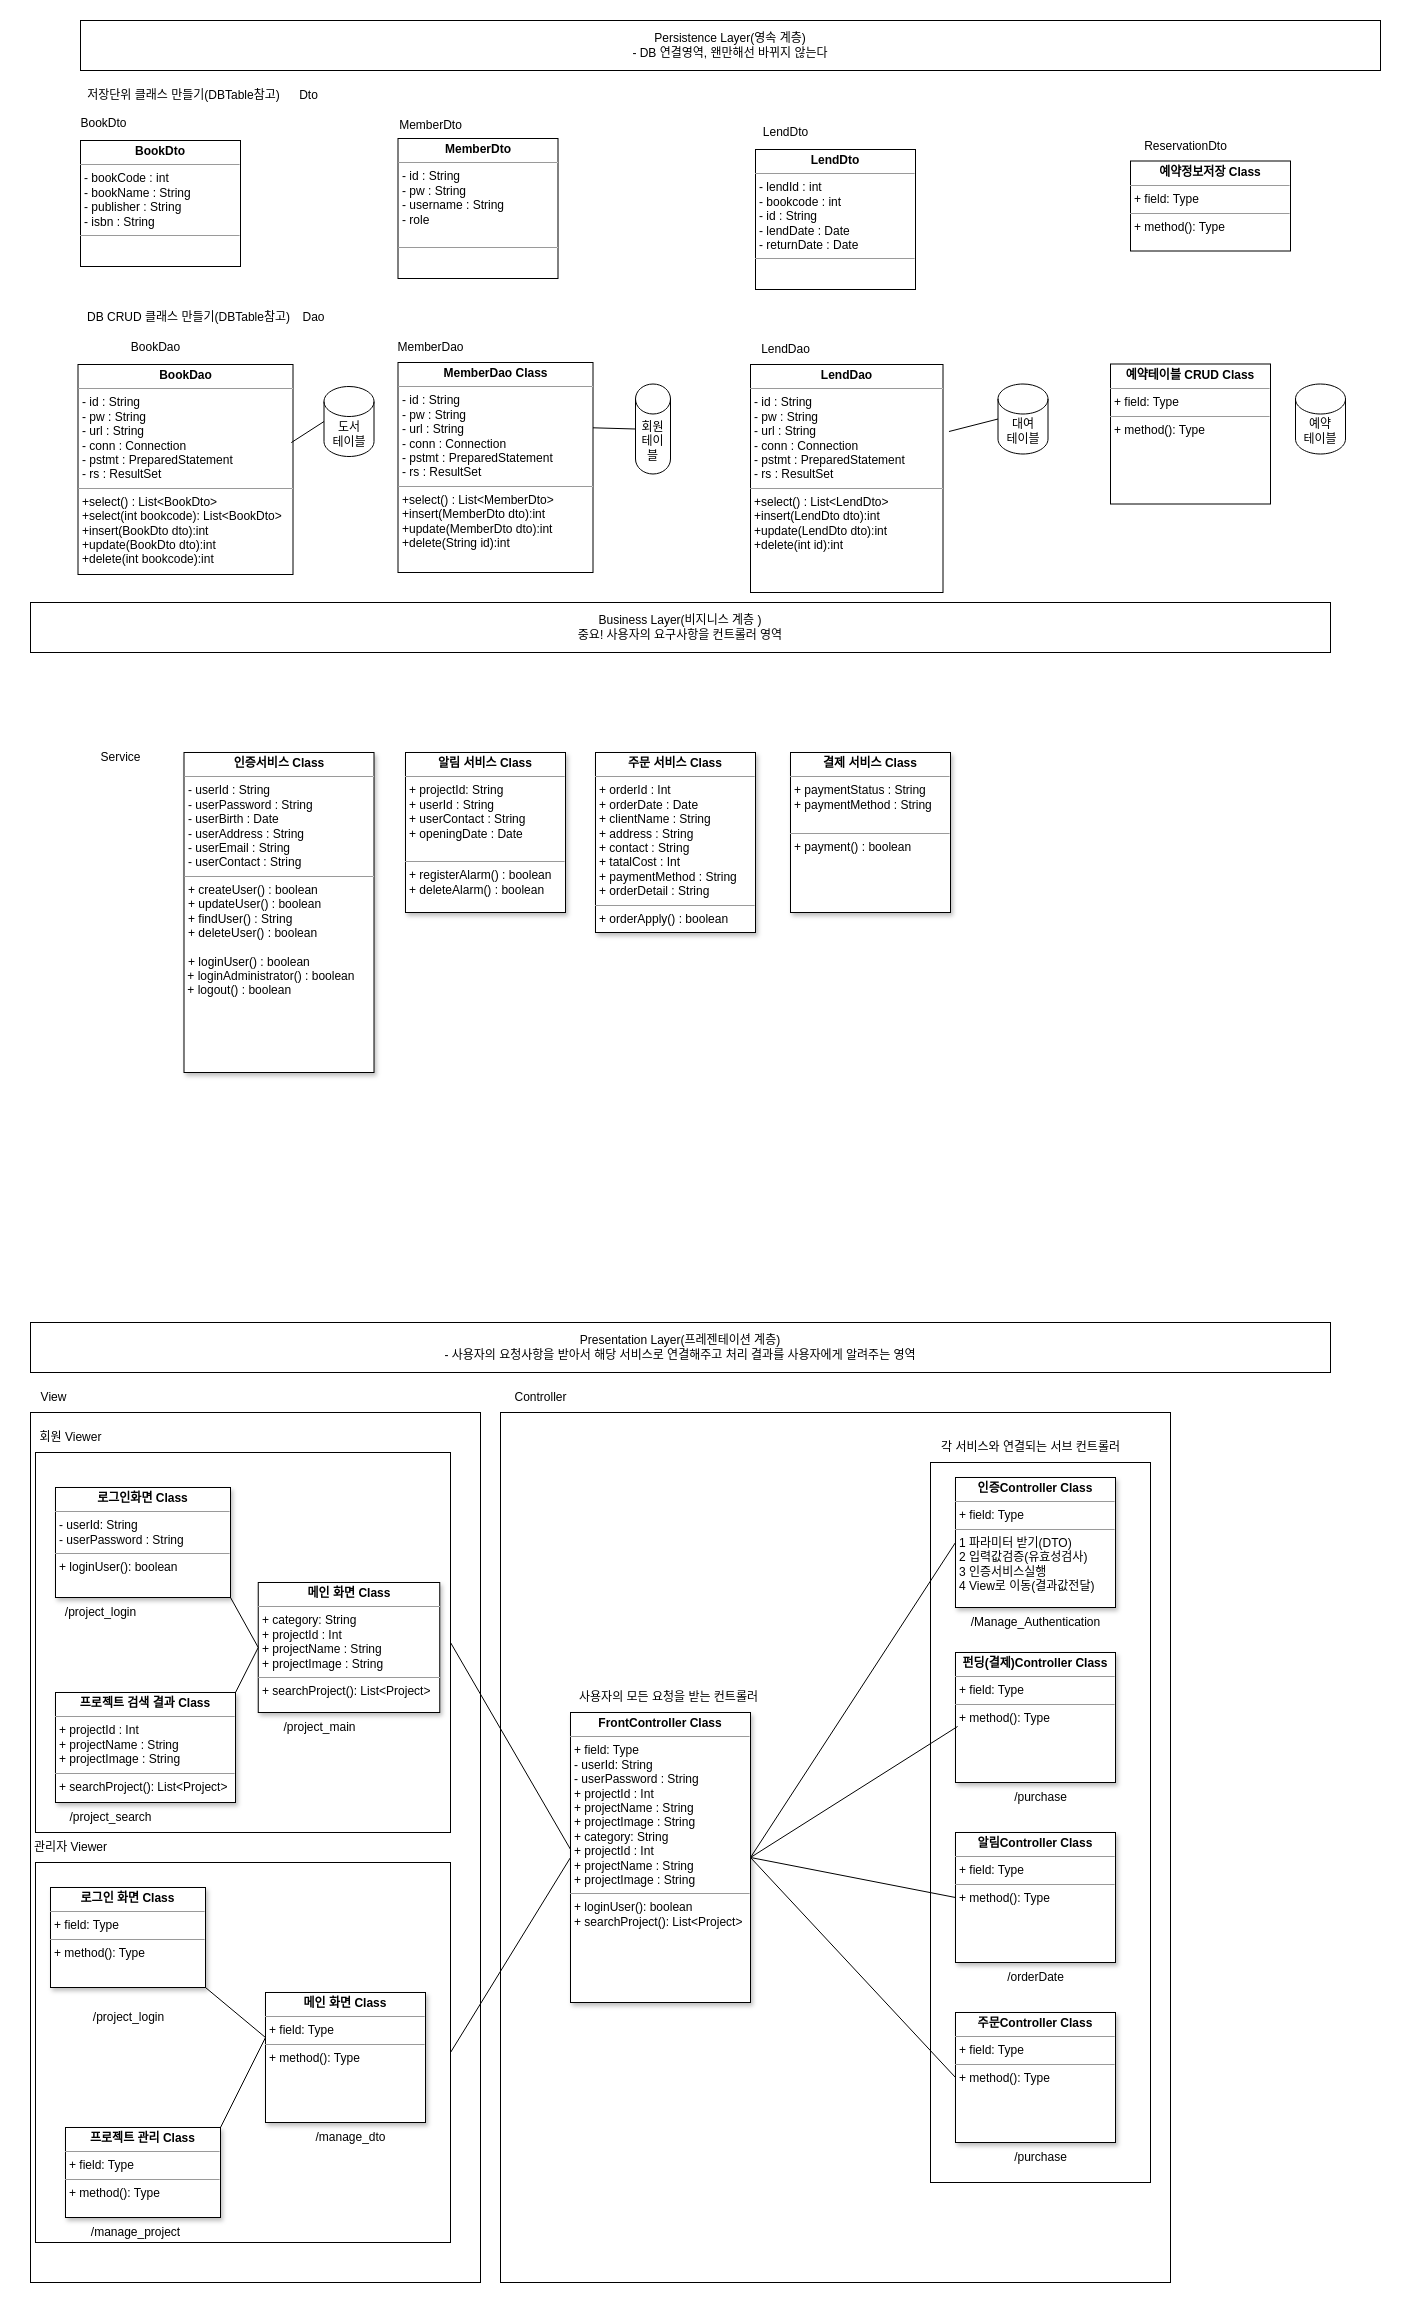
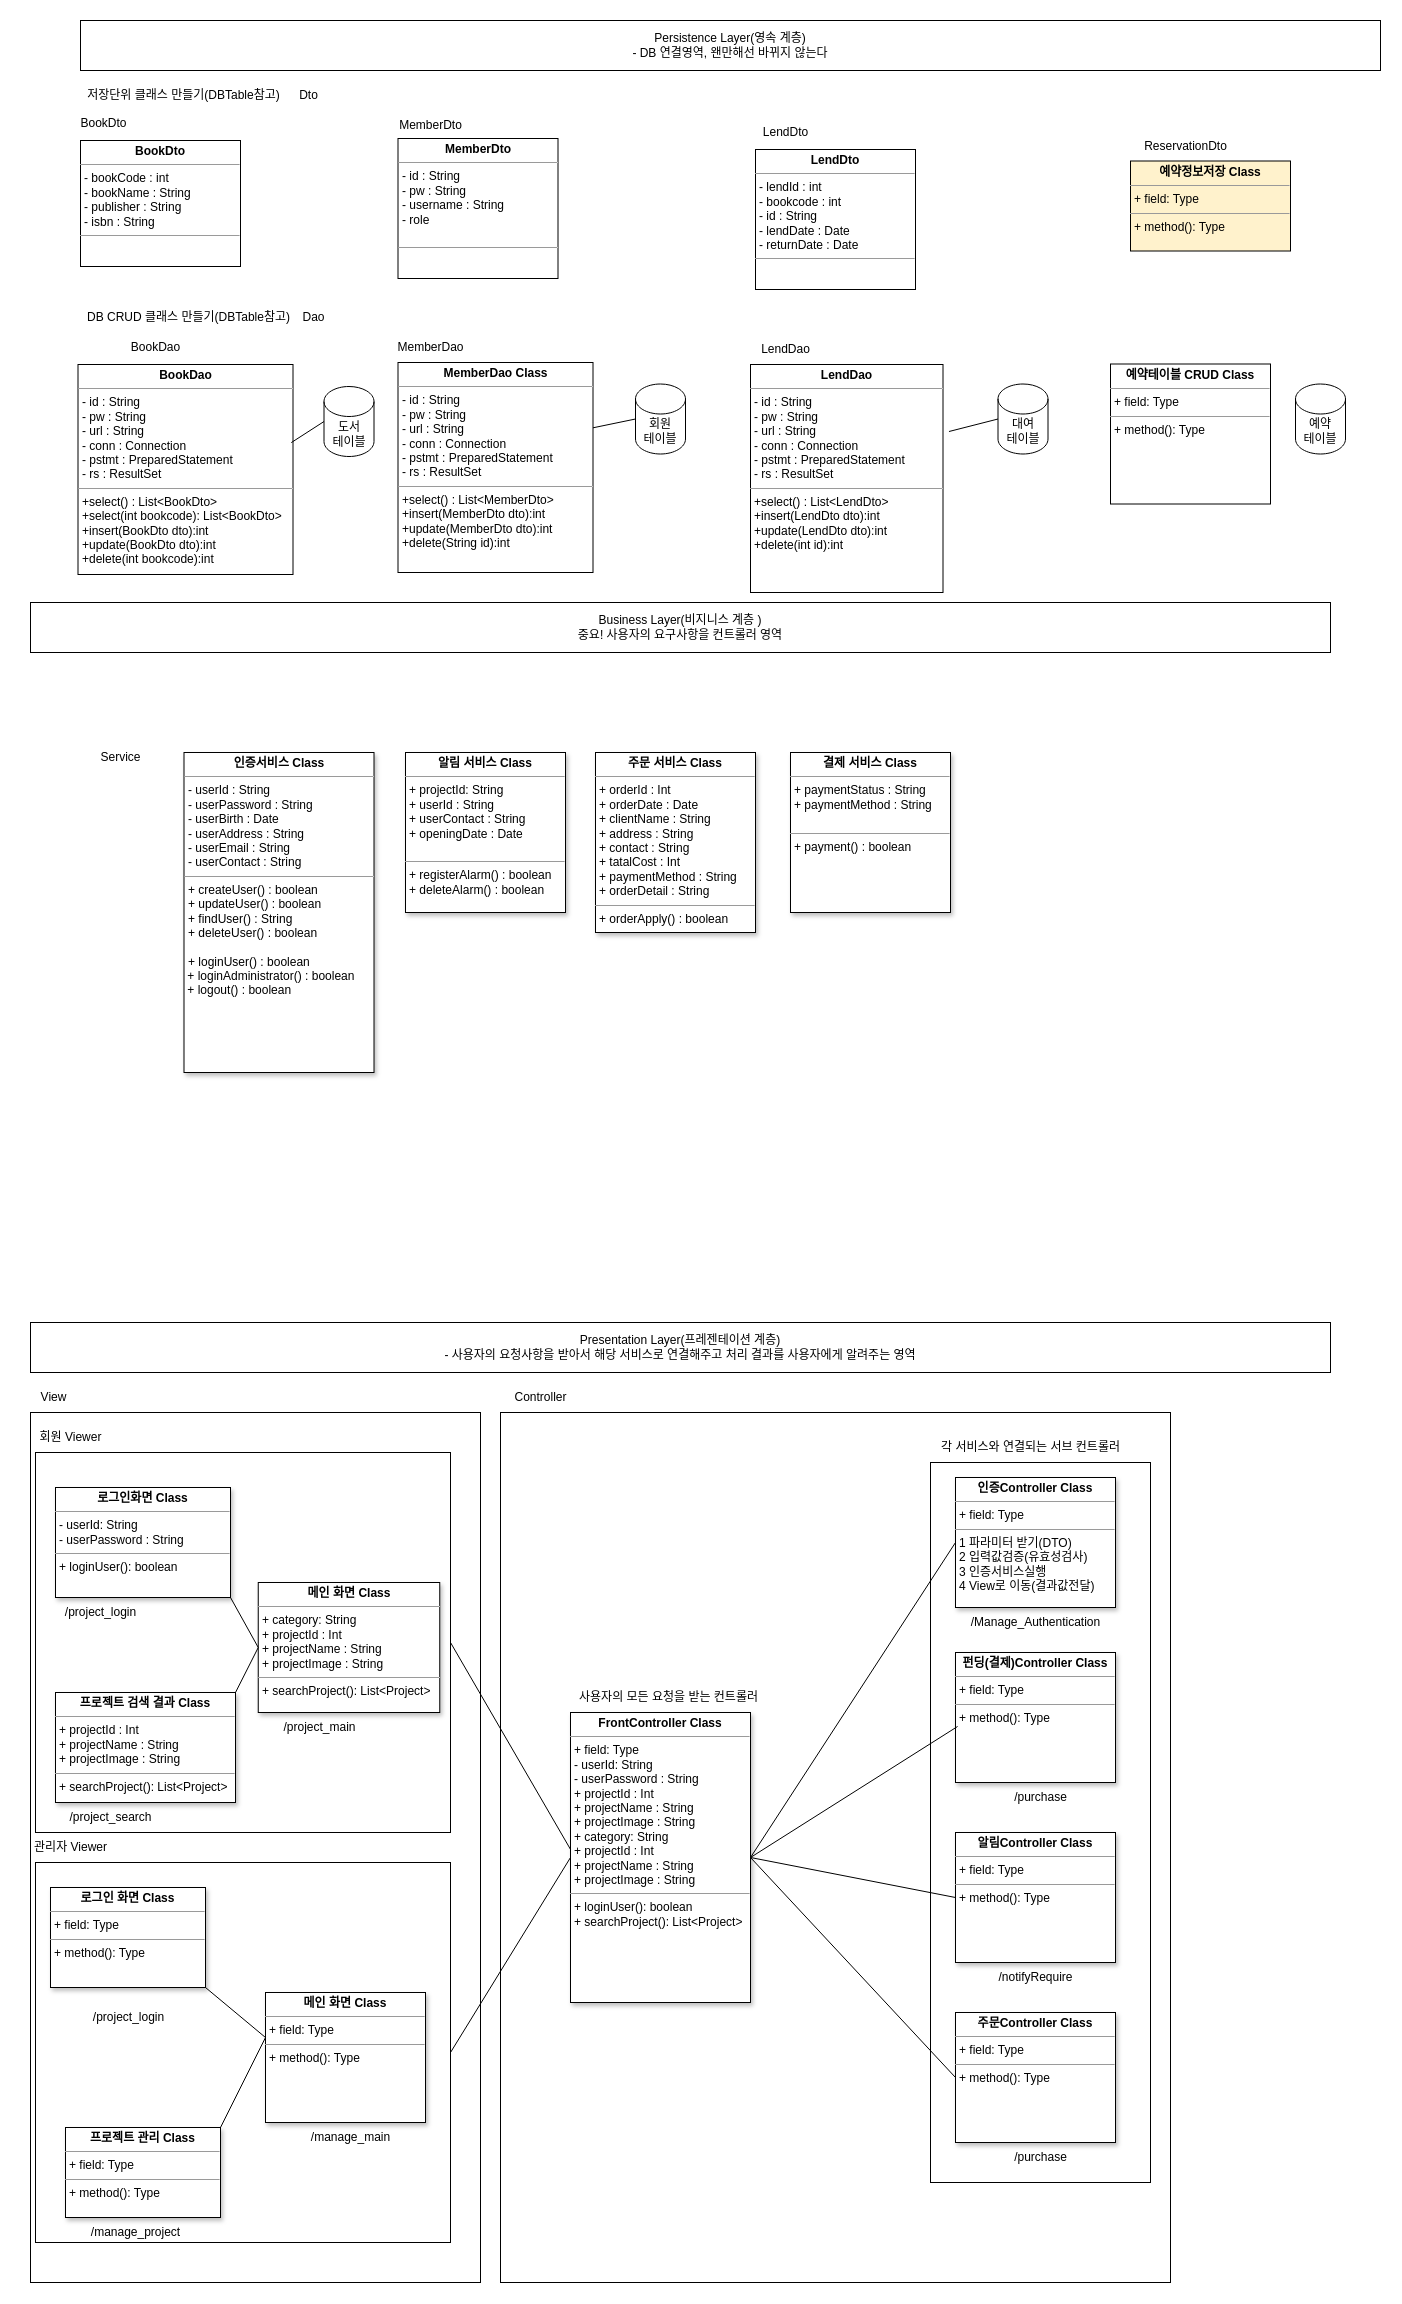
(1211, 206) -> (1211, 206)
(653, 429) -> (661, 419)
(1036, 1978) -> (1036, 1978)
(351, 2138) -> (351, 2138)
